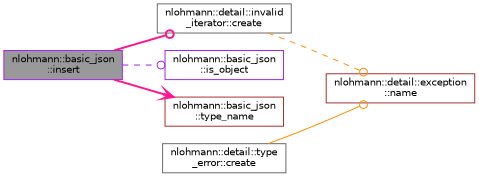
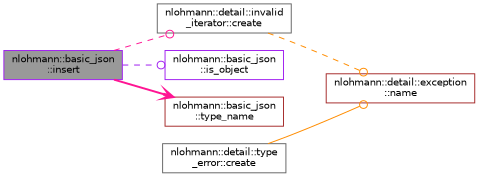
(140, 43) -> (140, 43)
